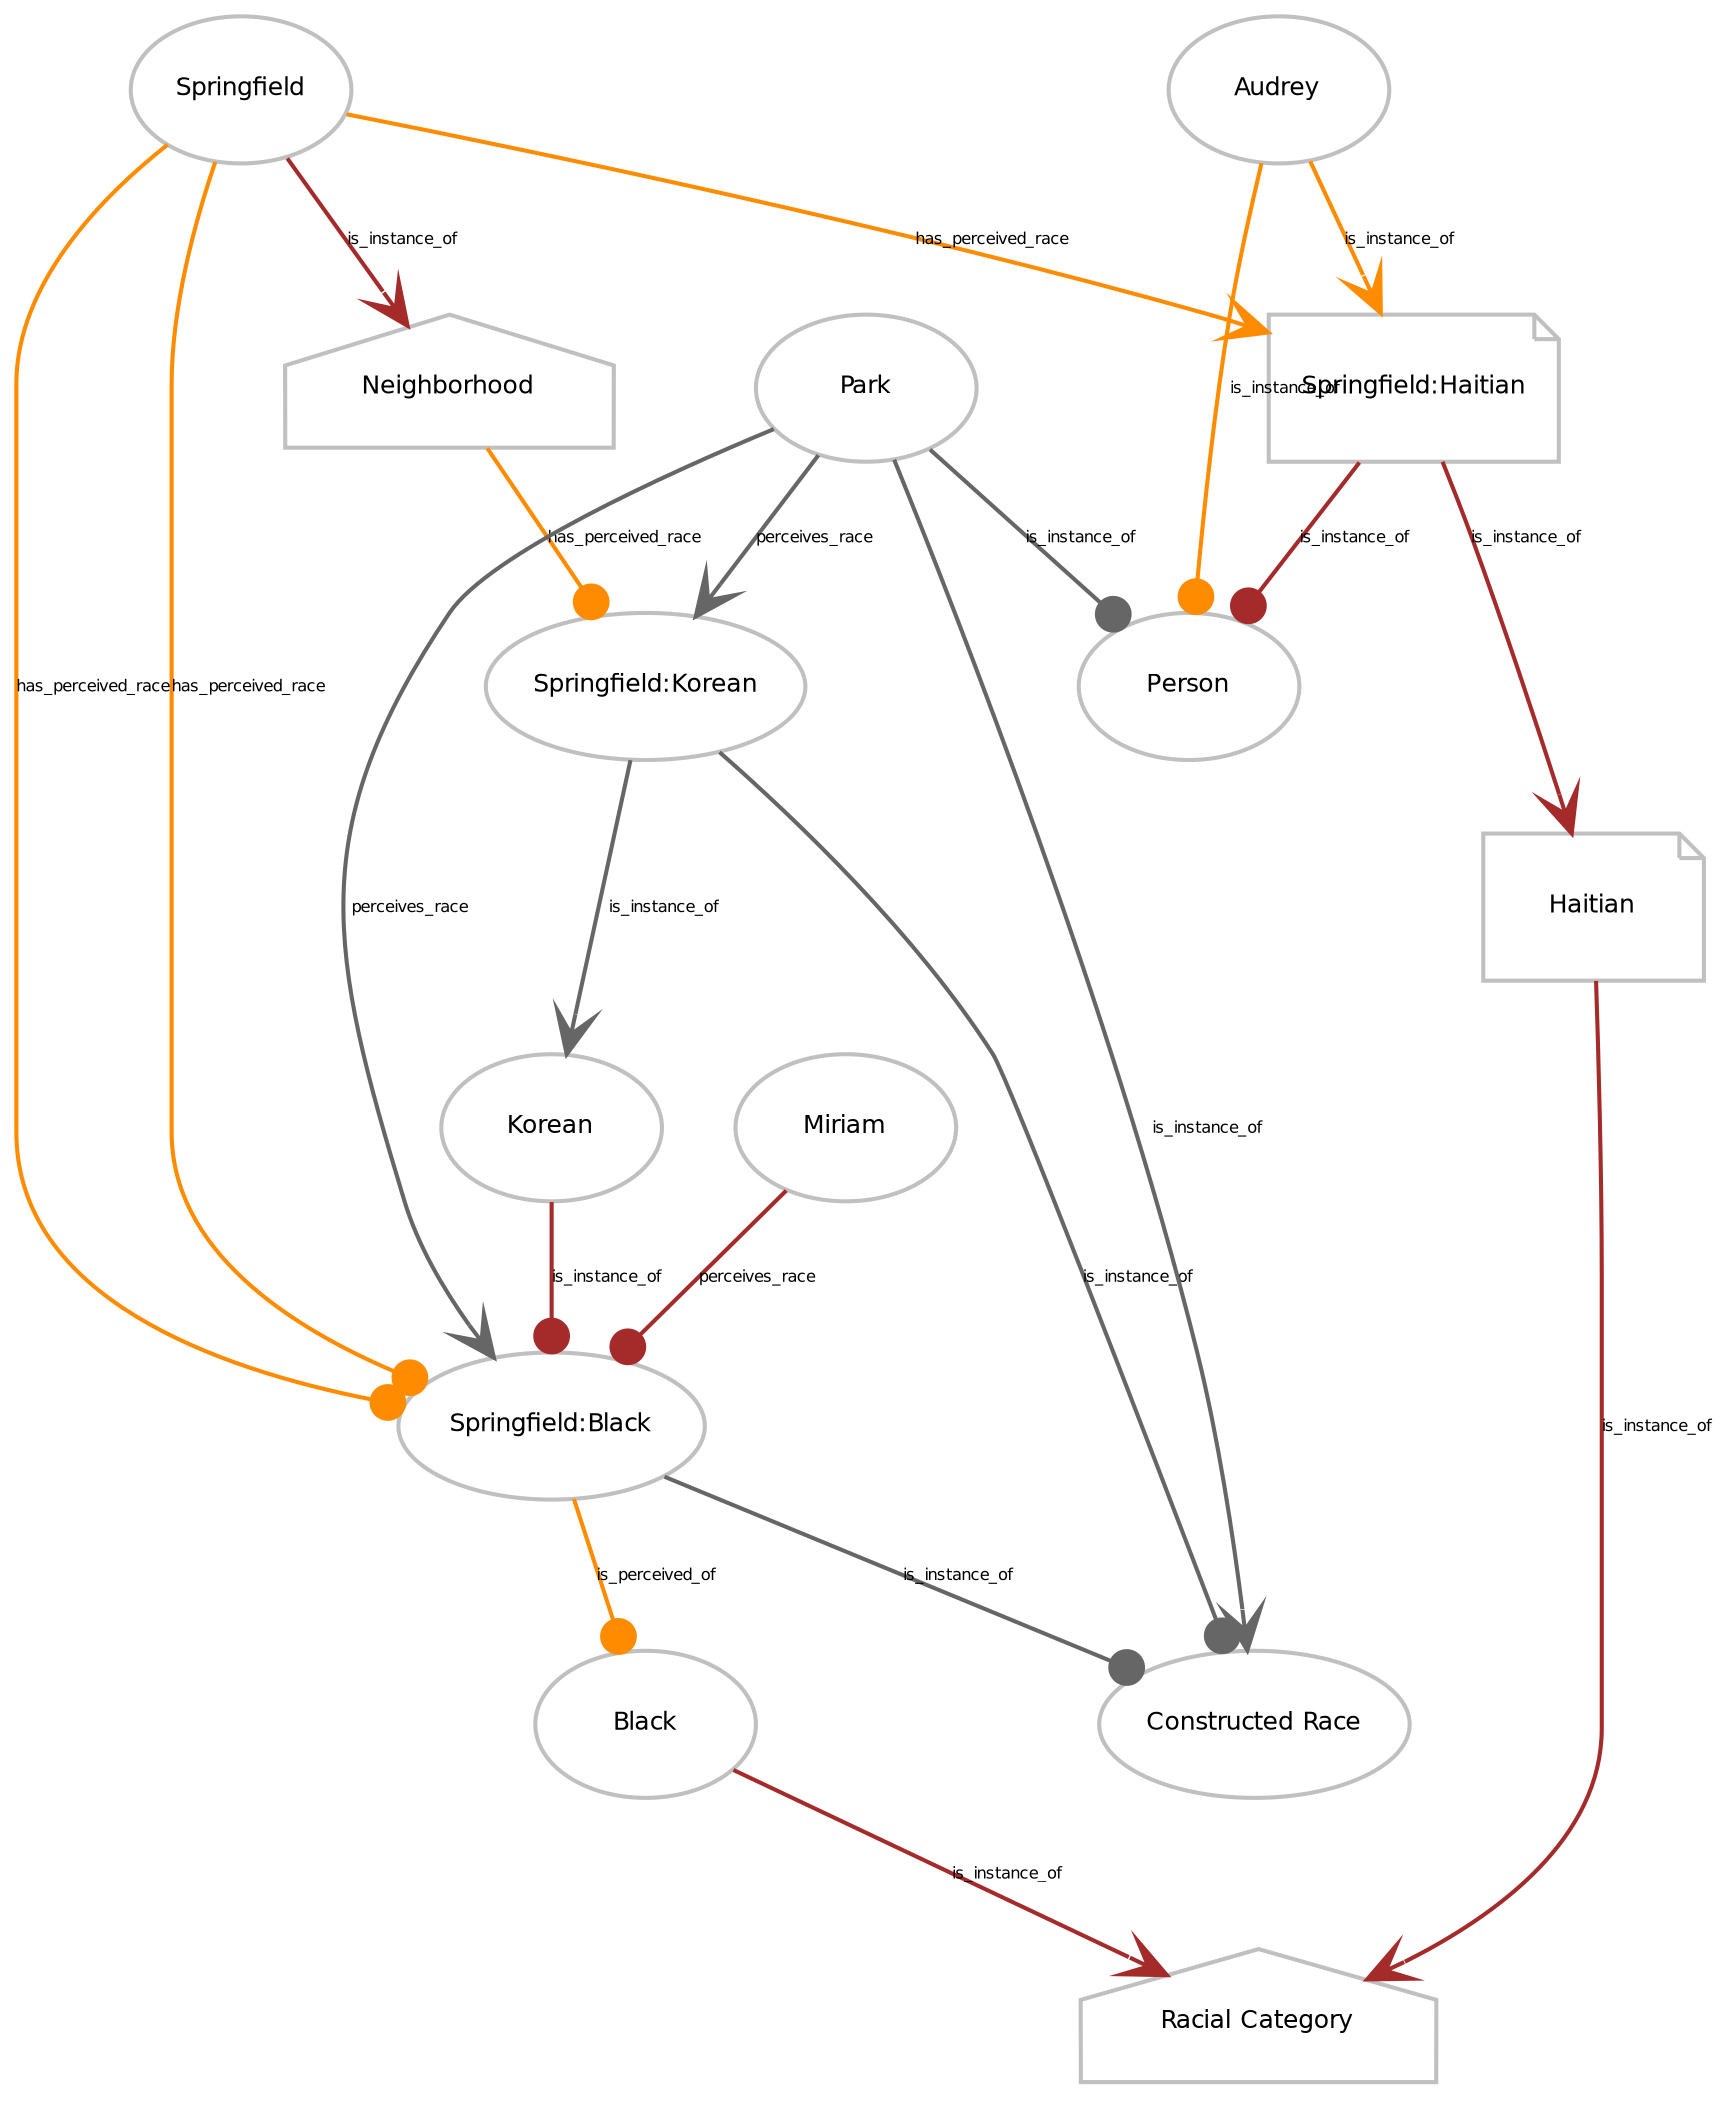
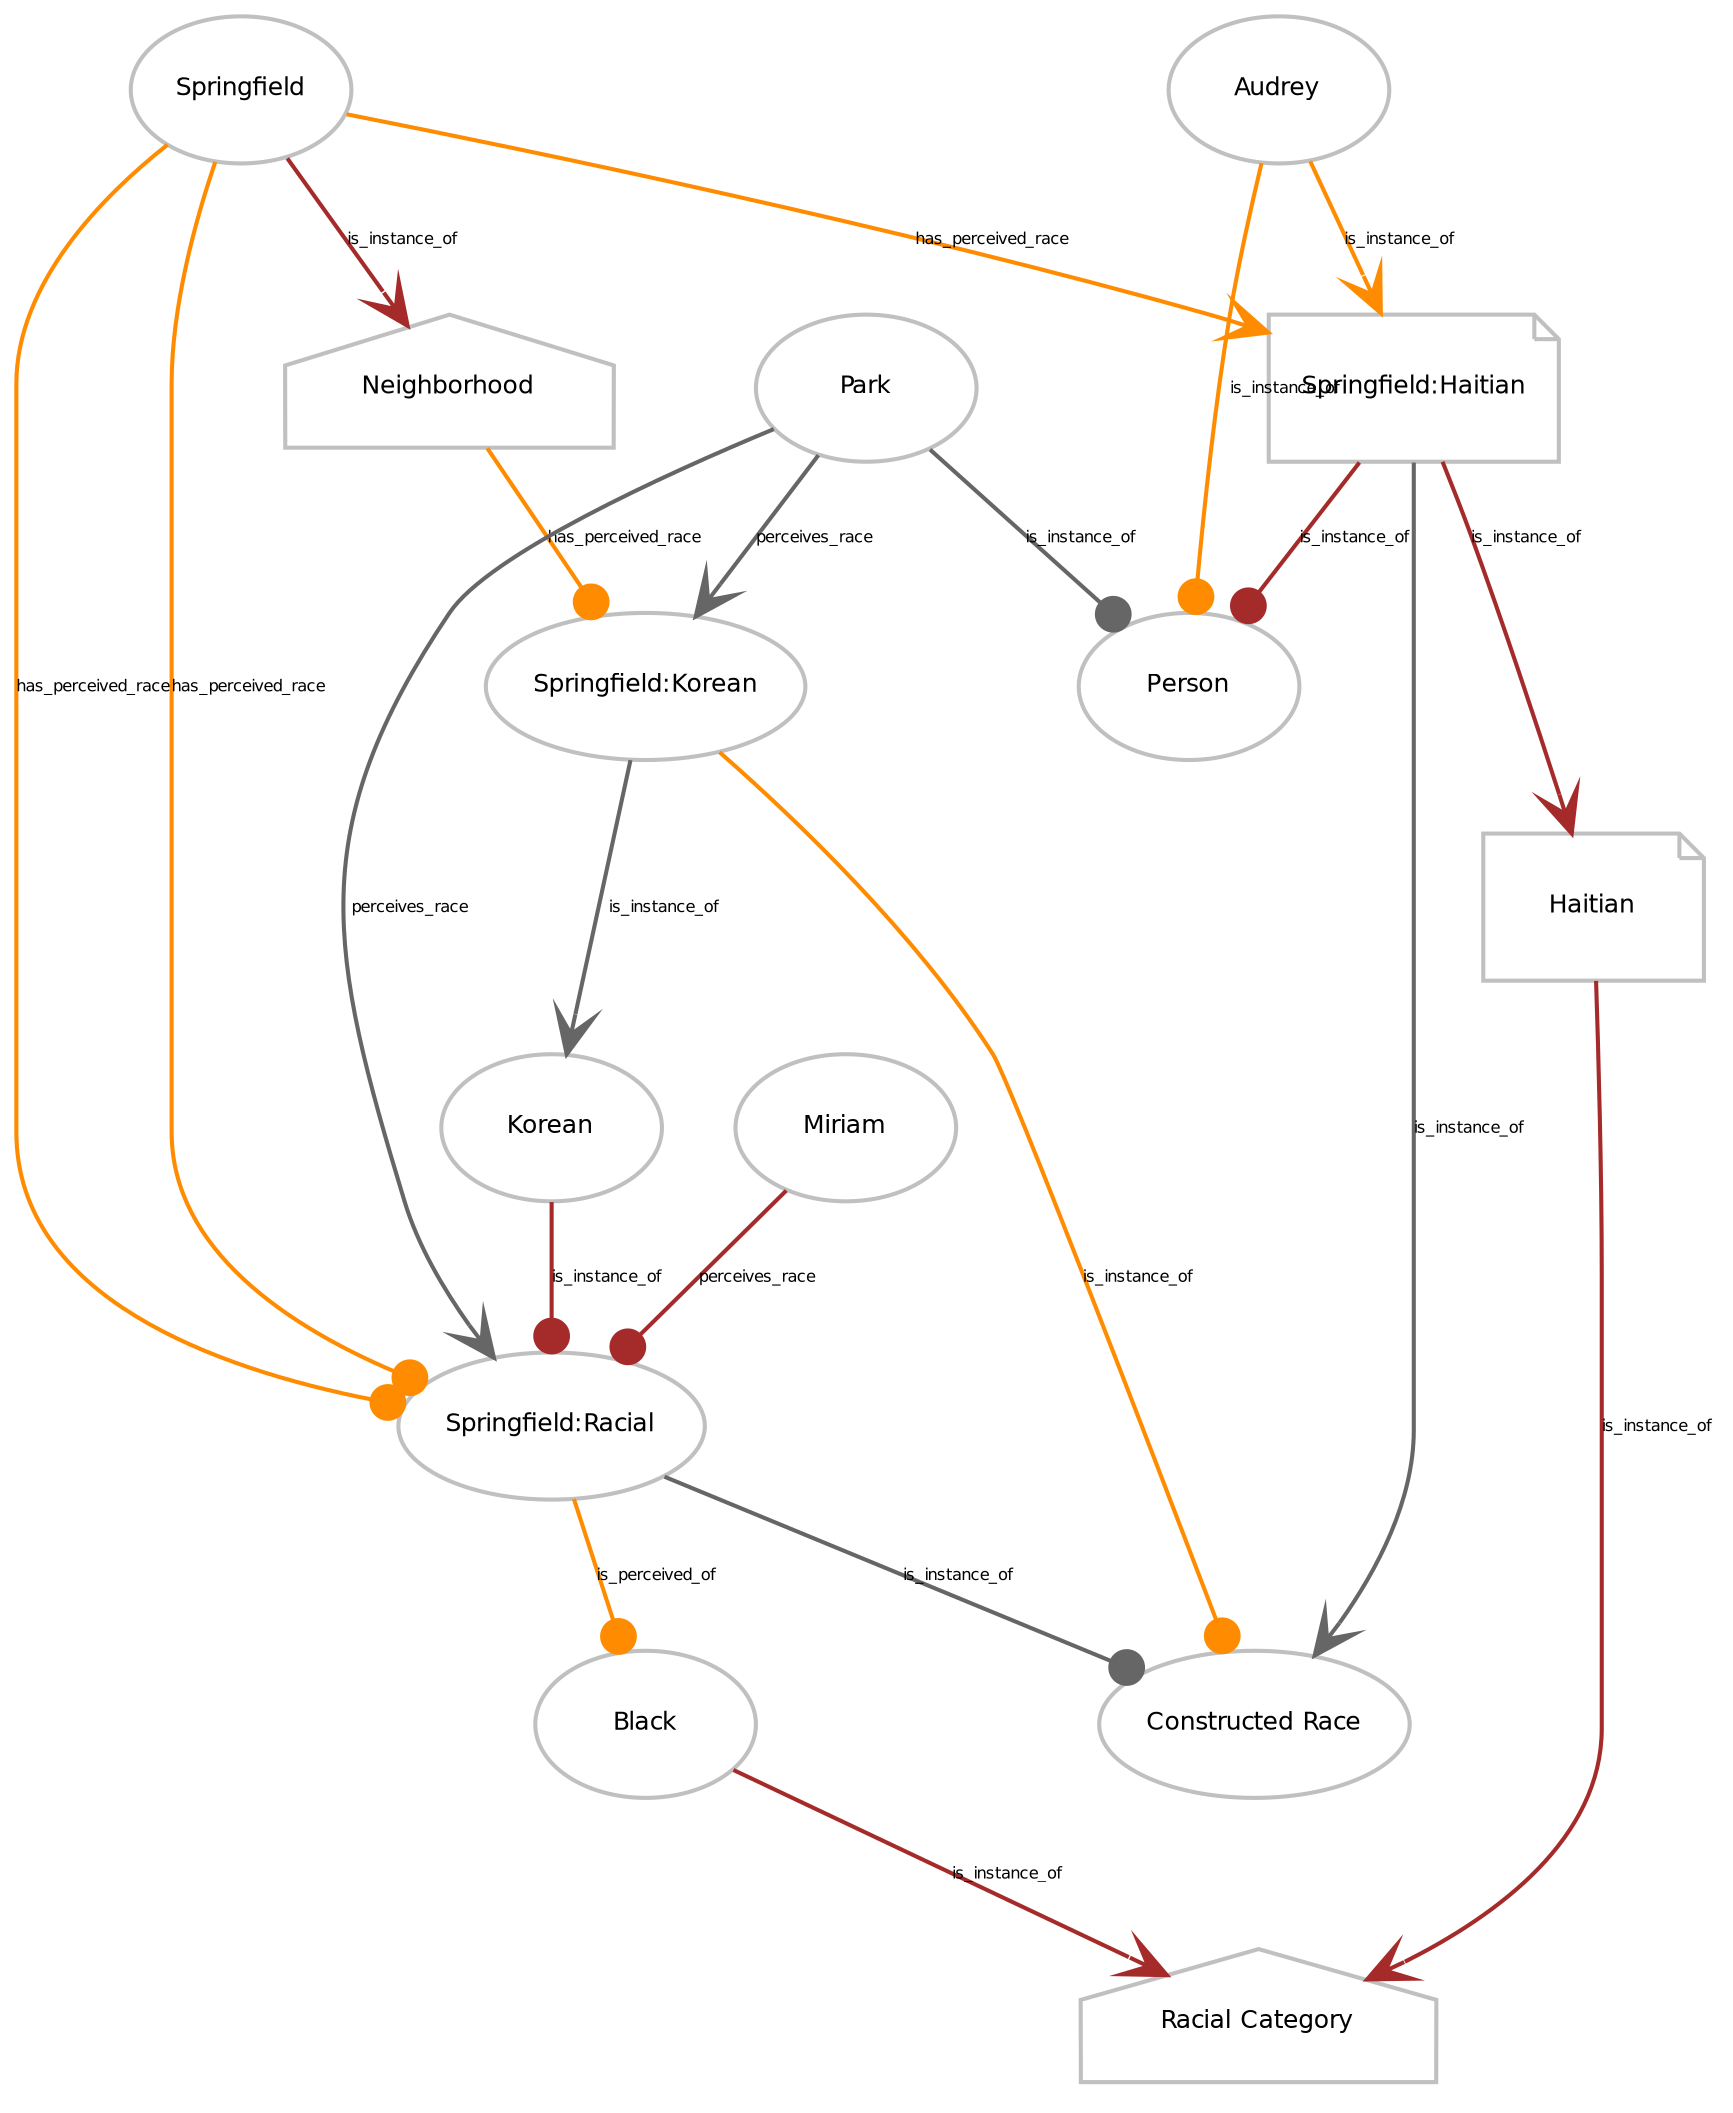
(1102, 1025) -> (1414, 1051)
(1032, 1146) -> (1032, 1146)
(552, 1426) -> (552, 1426)
